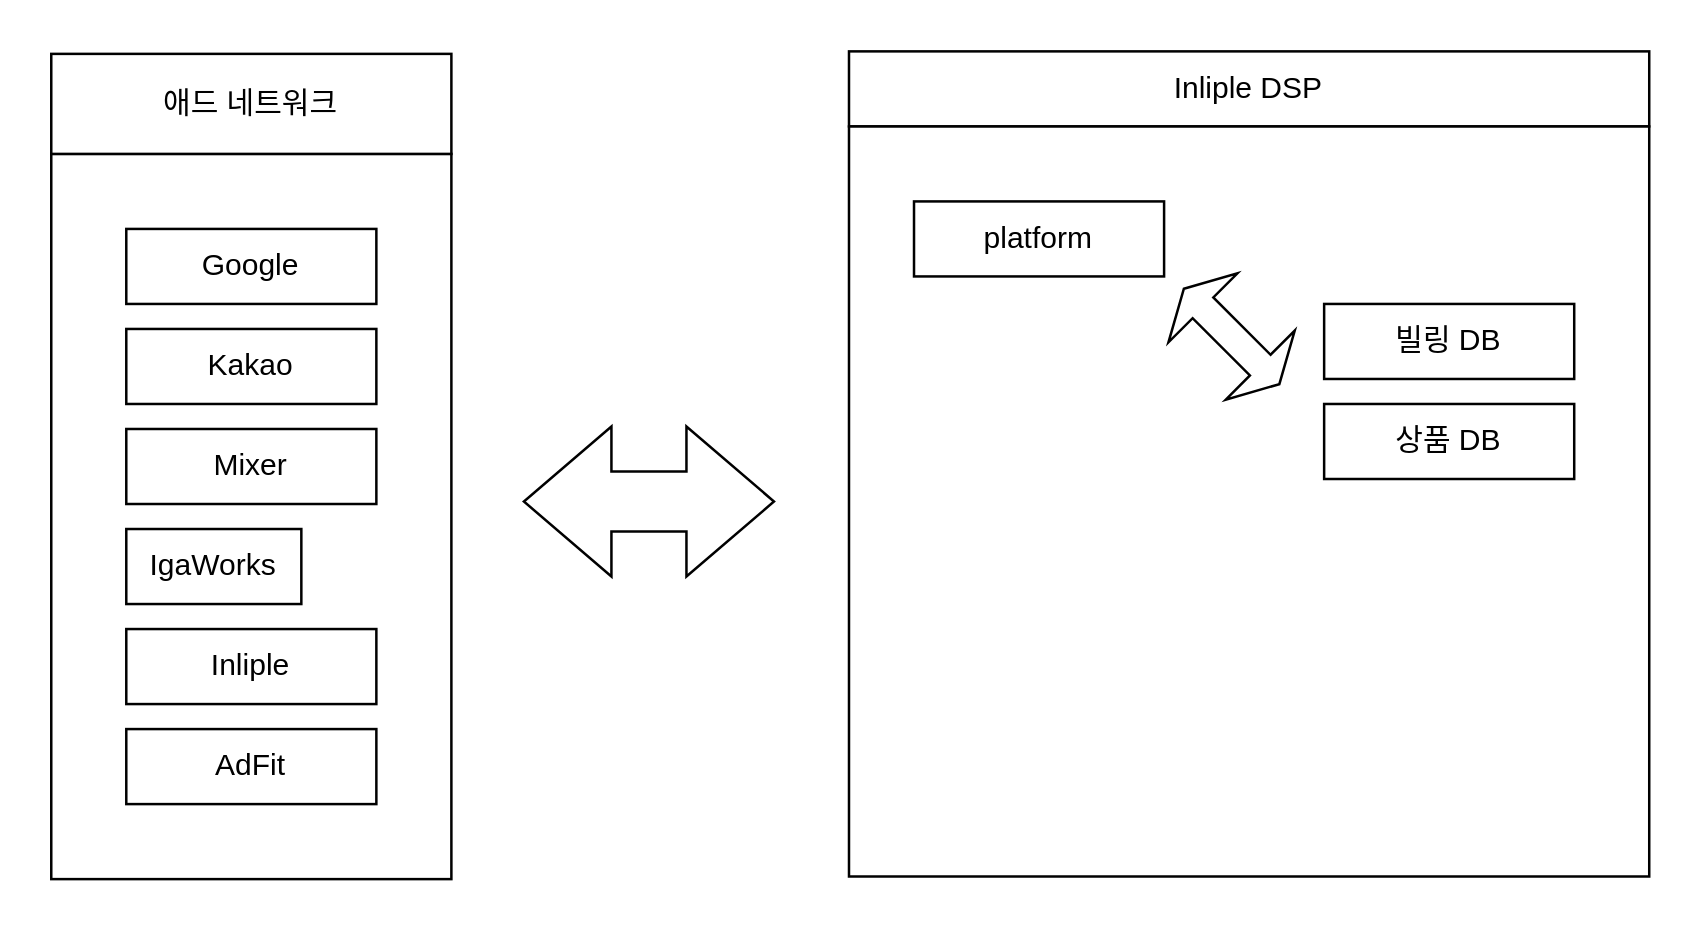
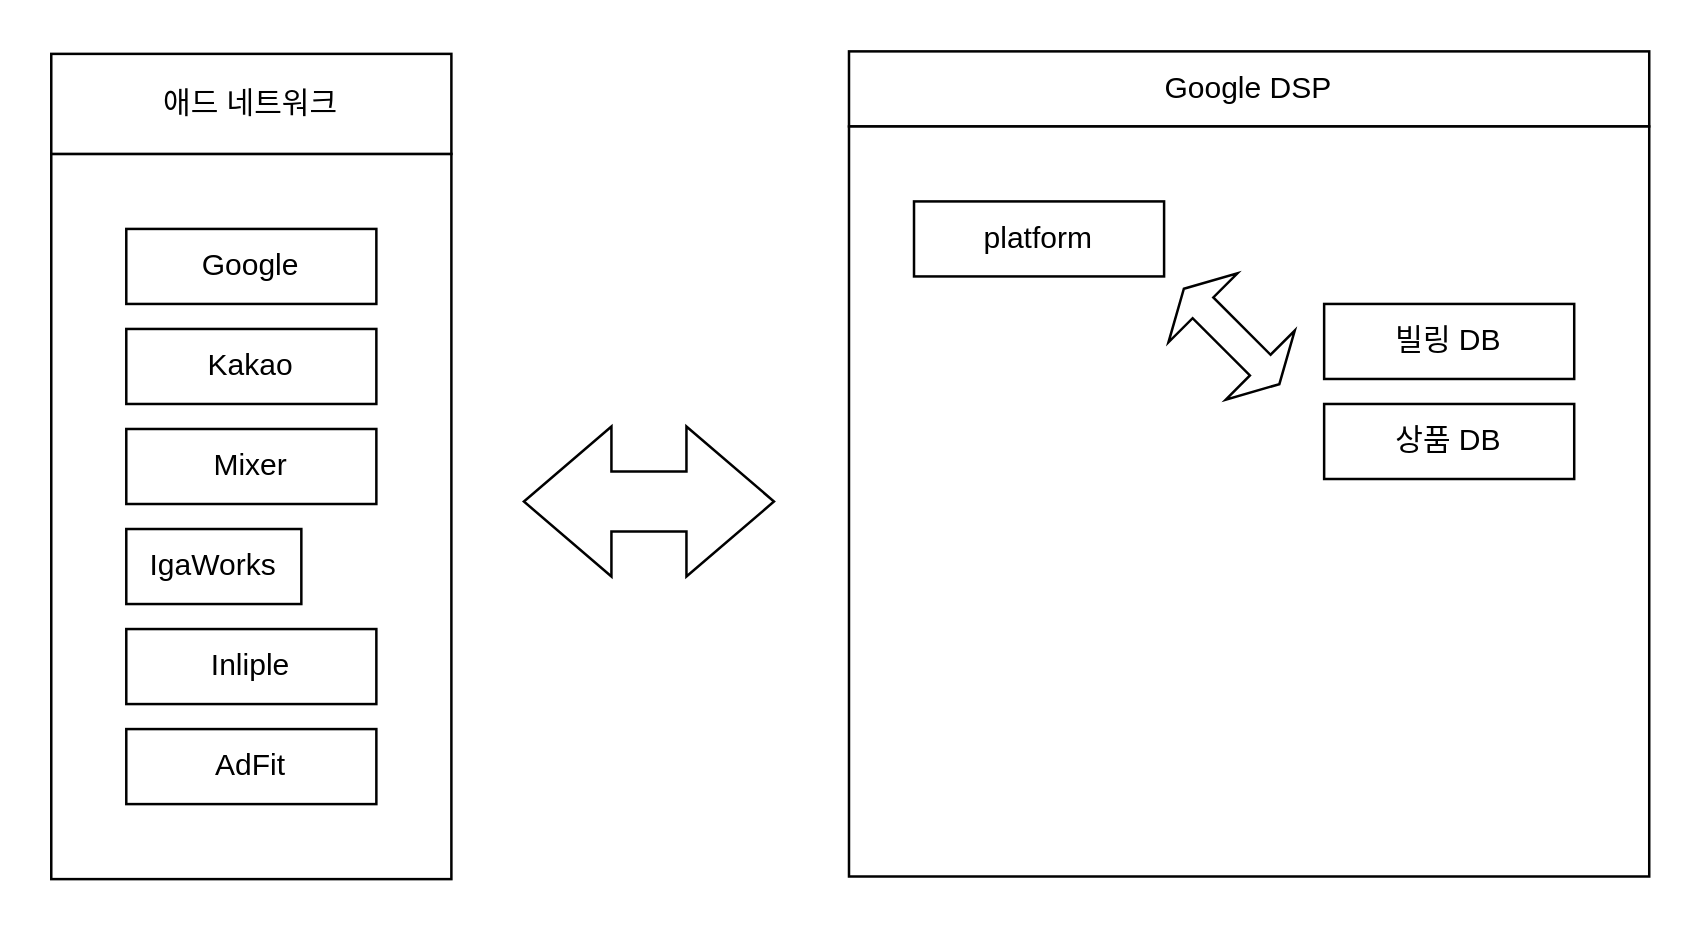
(1249, 89) -> (1249, 89)
